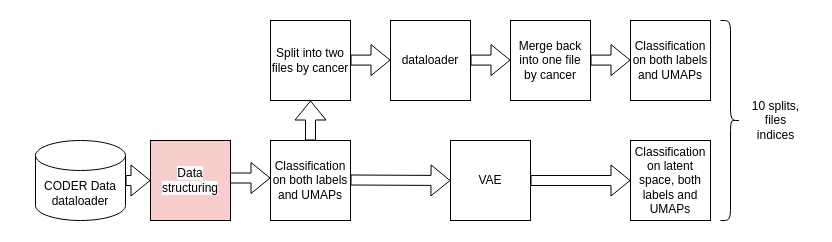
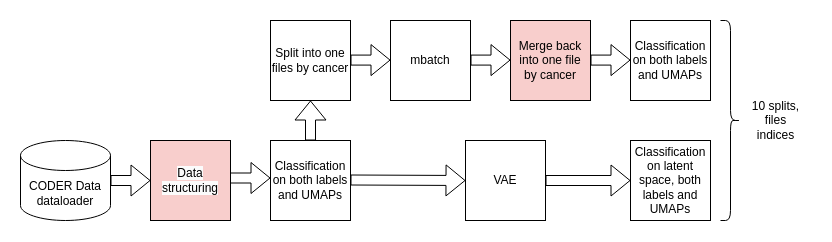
(311, 61) -> (311, 61)
(431, 61) -> (431, 61)
(551, 61) -> (551, 61)
(81, 181) -> (66, 181)
(491, 181) -> (506, 181)
